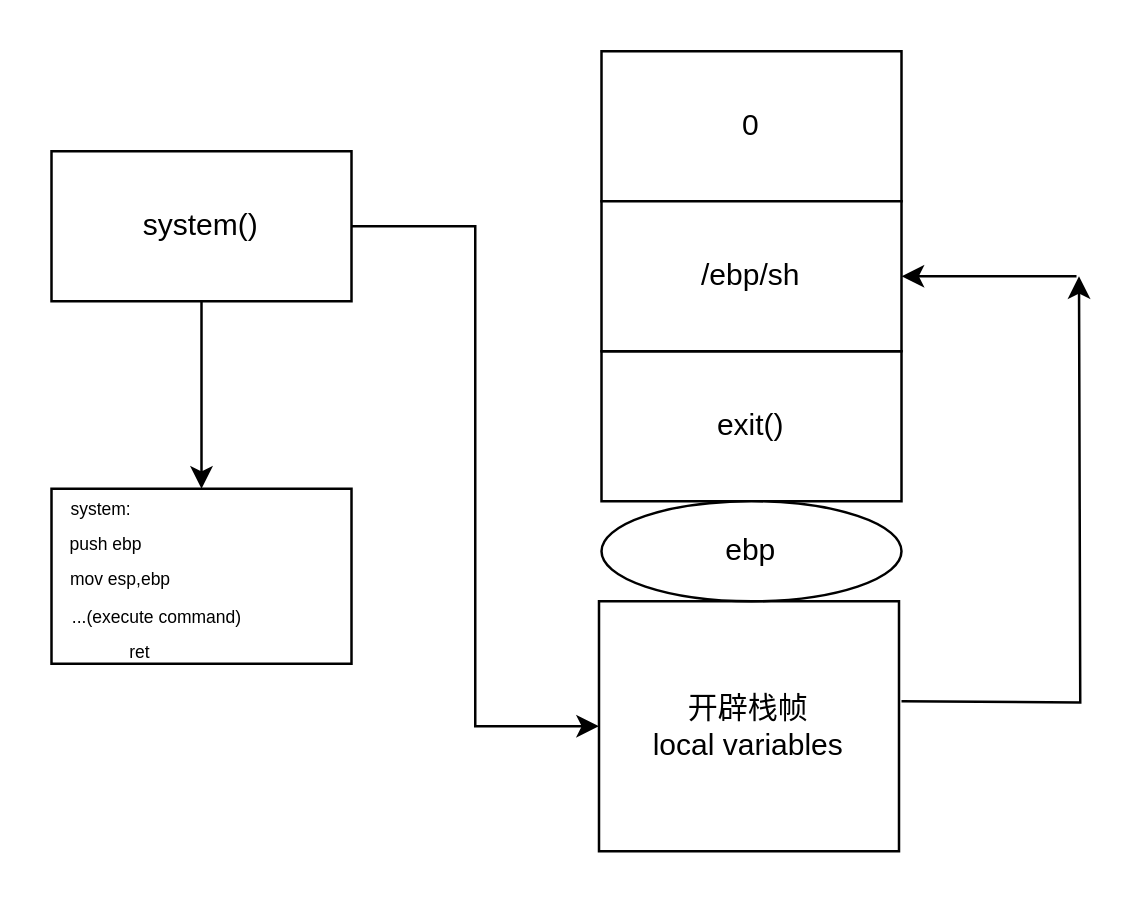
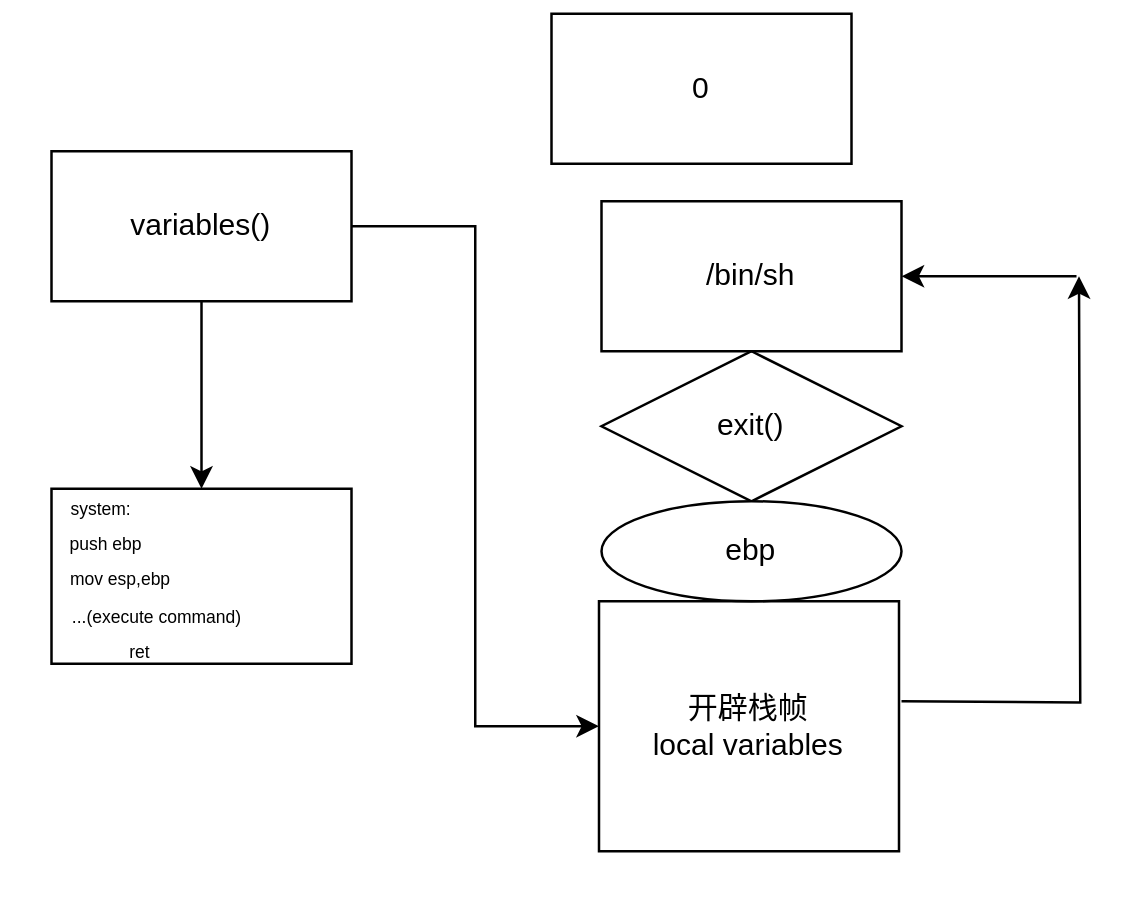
(751, 126) -> (701, 89)
(201, 226) -> (201, 226)
(751, 276) -> (751, 276)
(751, 426) -> (751, 426)
